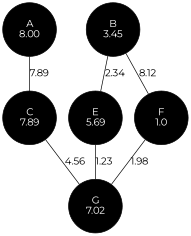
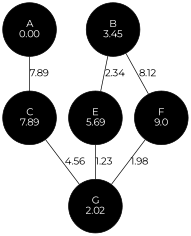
(30, 30) -> (30, 30)
(161, 118) -> (161, 118)
(95, 206) -> (95, 206)
